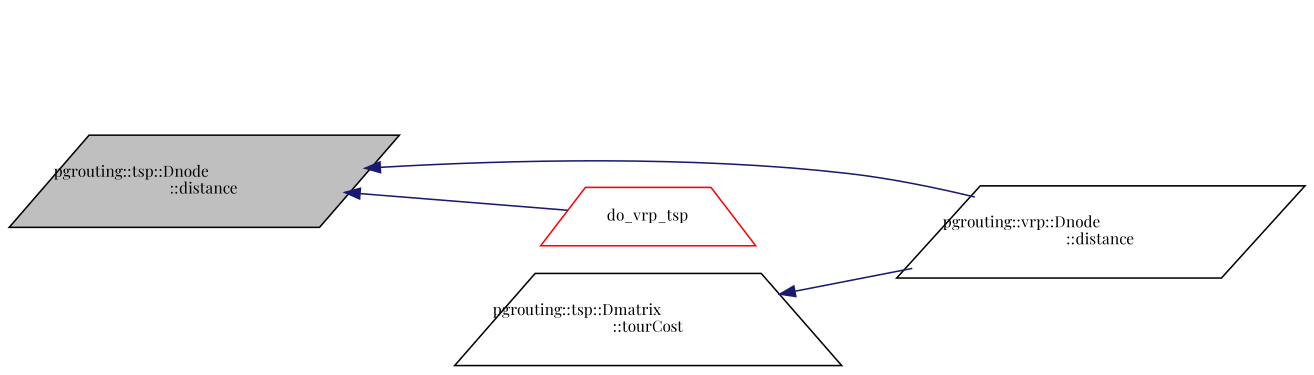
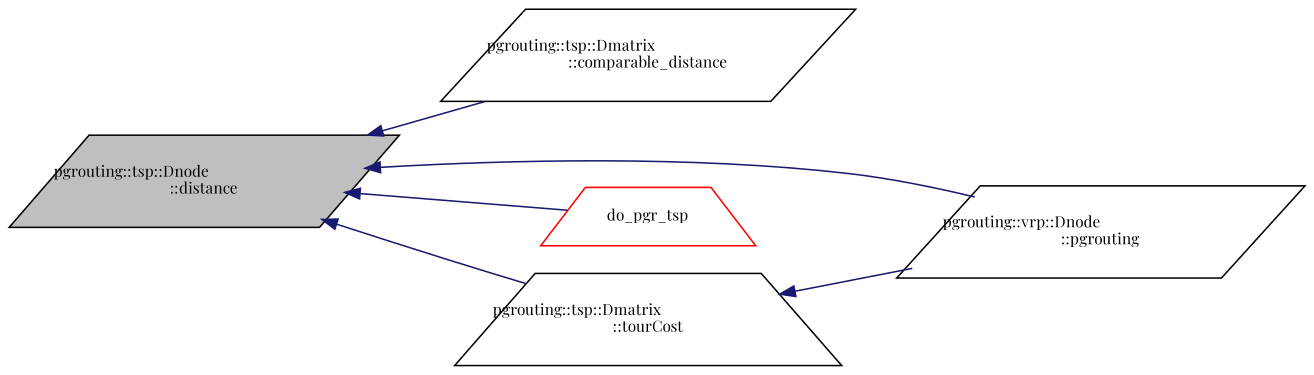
none -> (648, 55)
(648, 217) -> (648, 217)
(1101, 232) -> (1101, 232)
none -> (431, 254)
